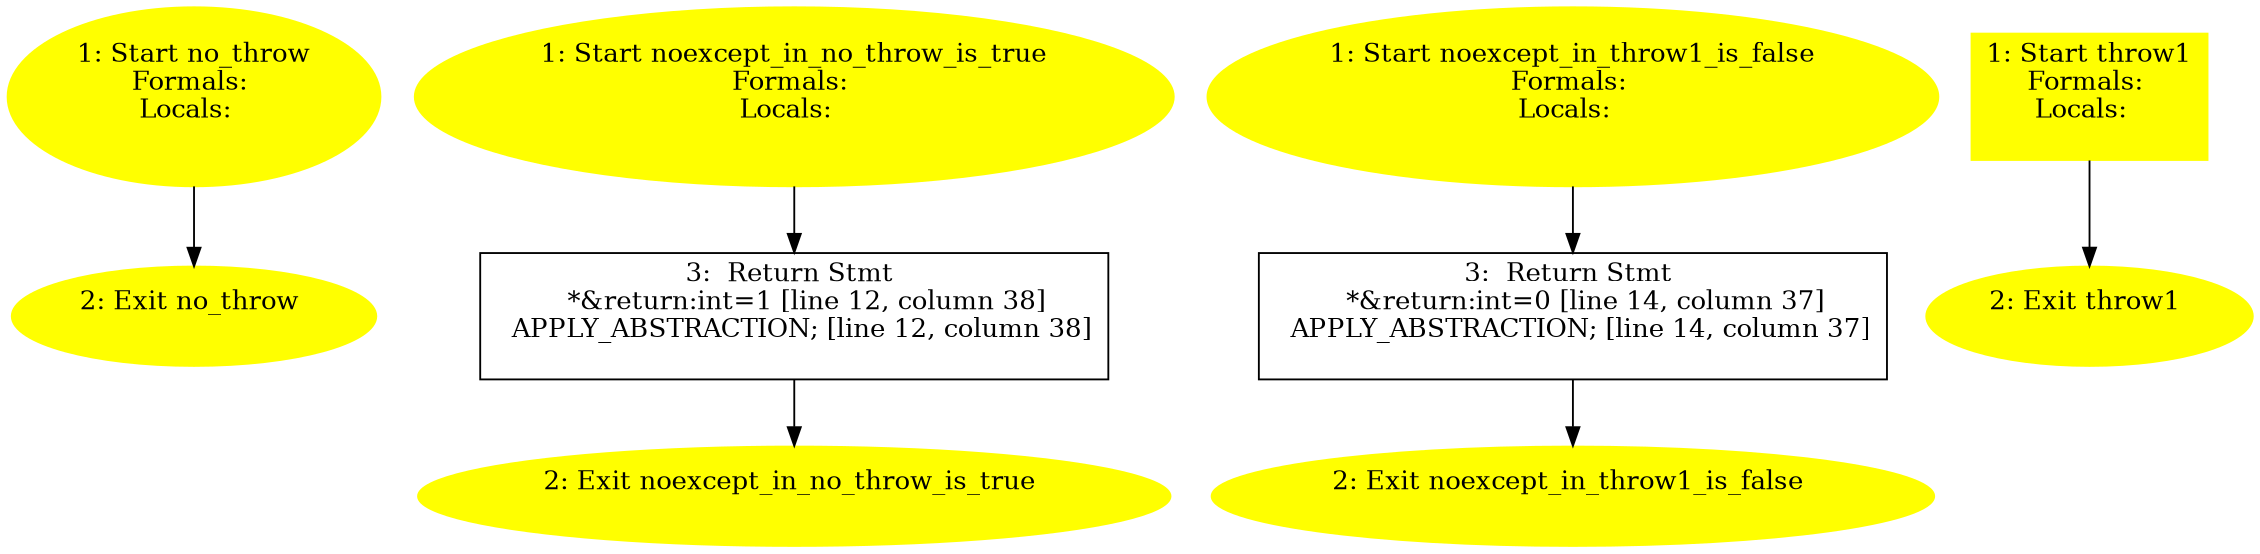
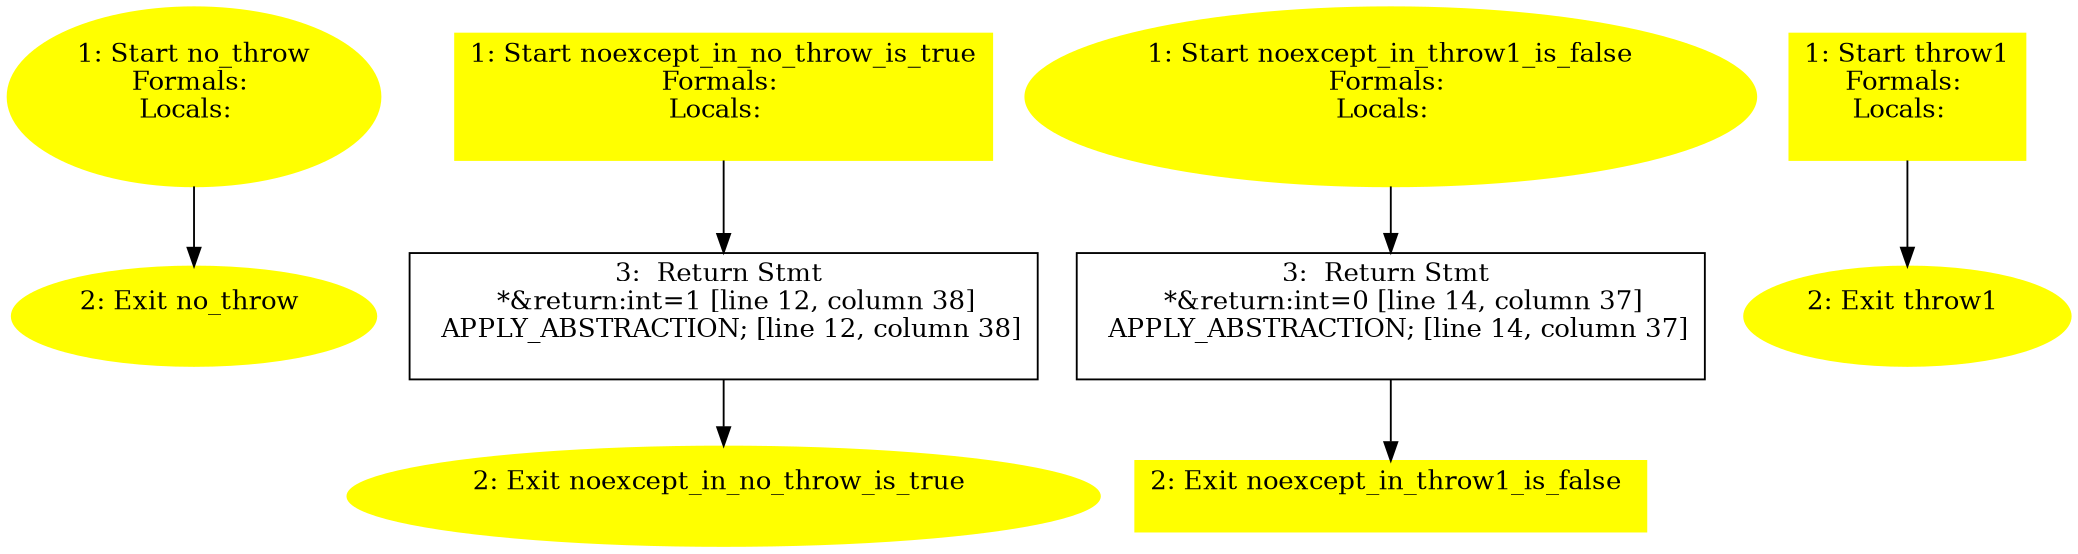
(794, 97) -> (724, 97)
(1573, 496) -> (1391, 496)
